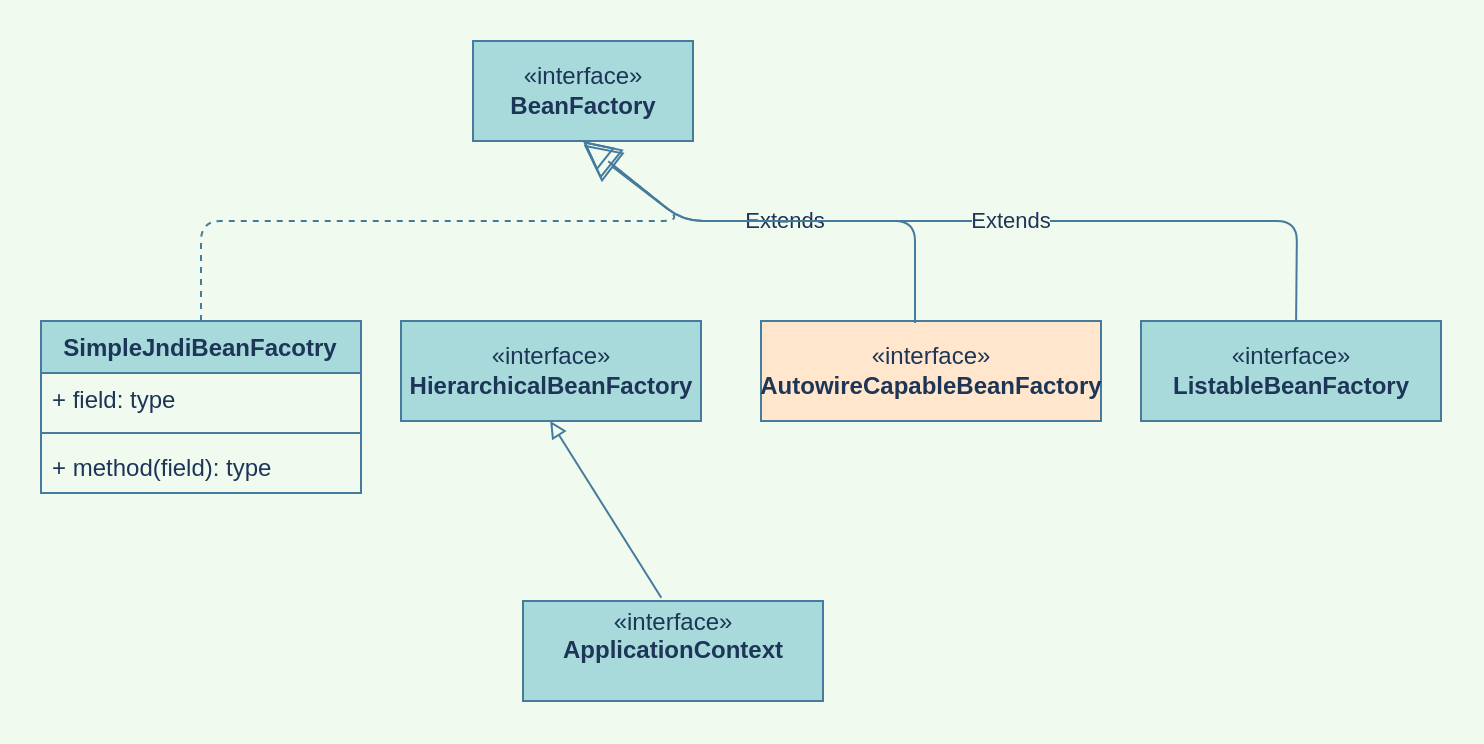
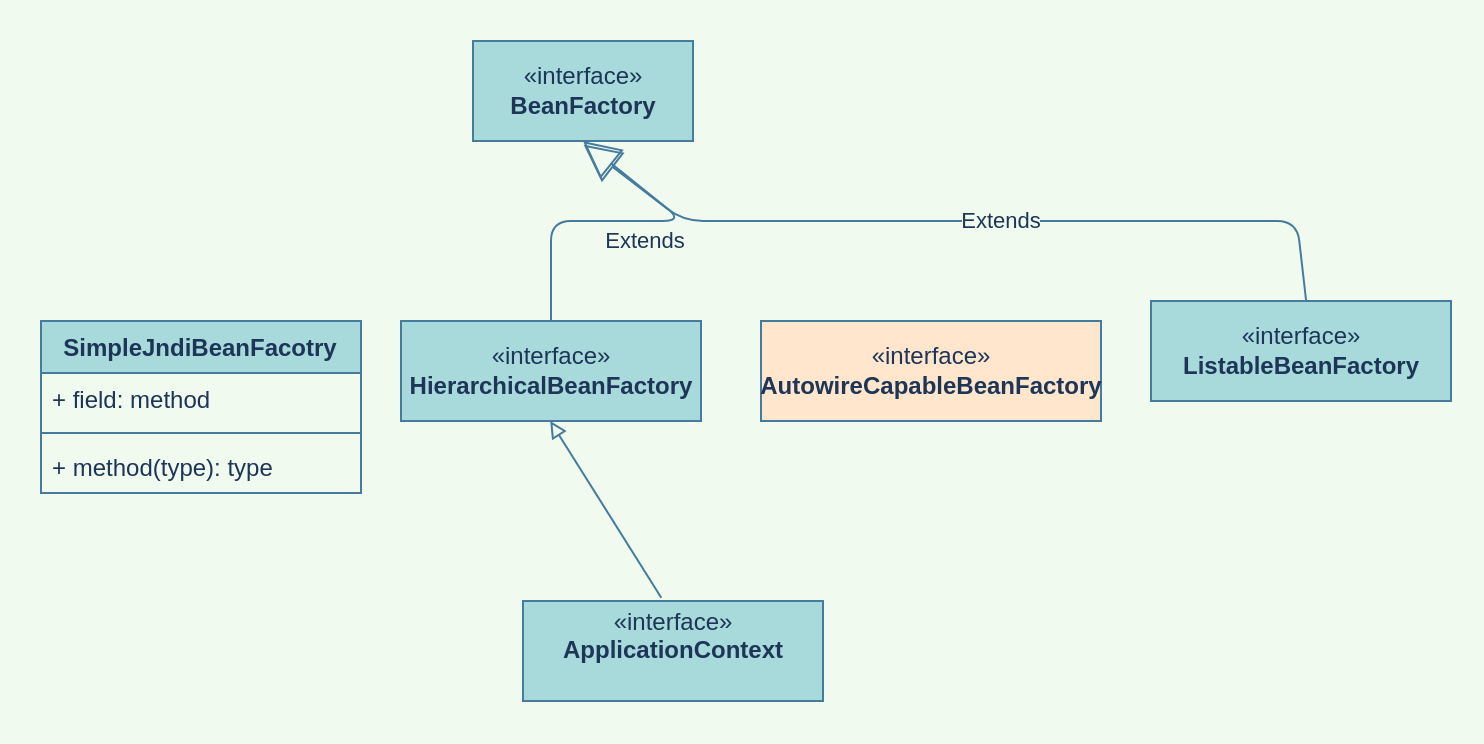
(336, 221) -> none
none -> (551, 274)
(915, 274) -> none
(1291, 371) -> (1301, 351)
(124, 400) -> (137, 400)
(178, 468) -> (177, 468)
